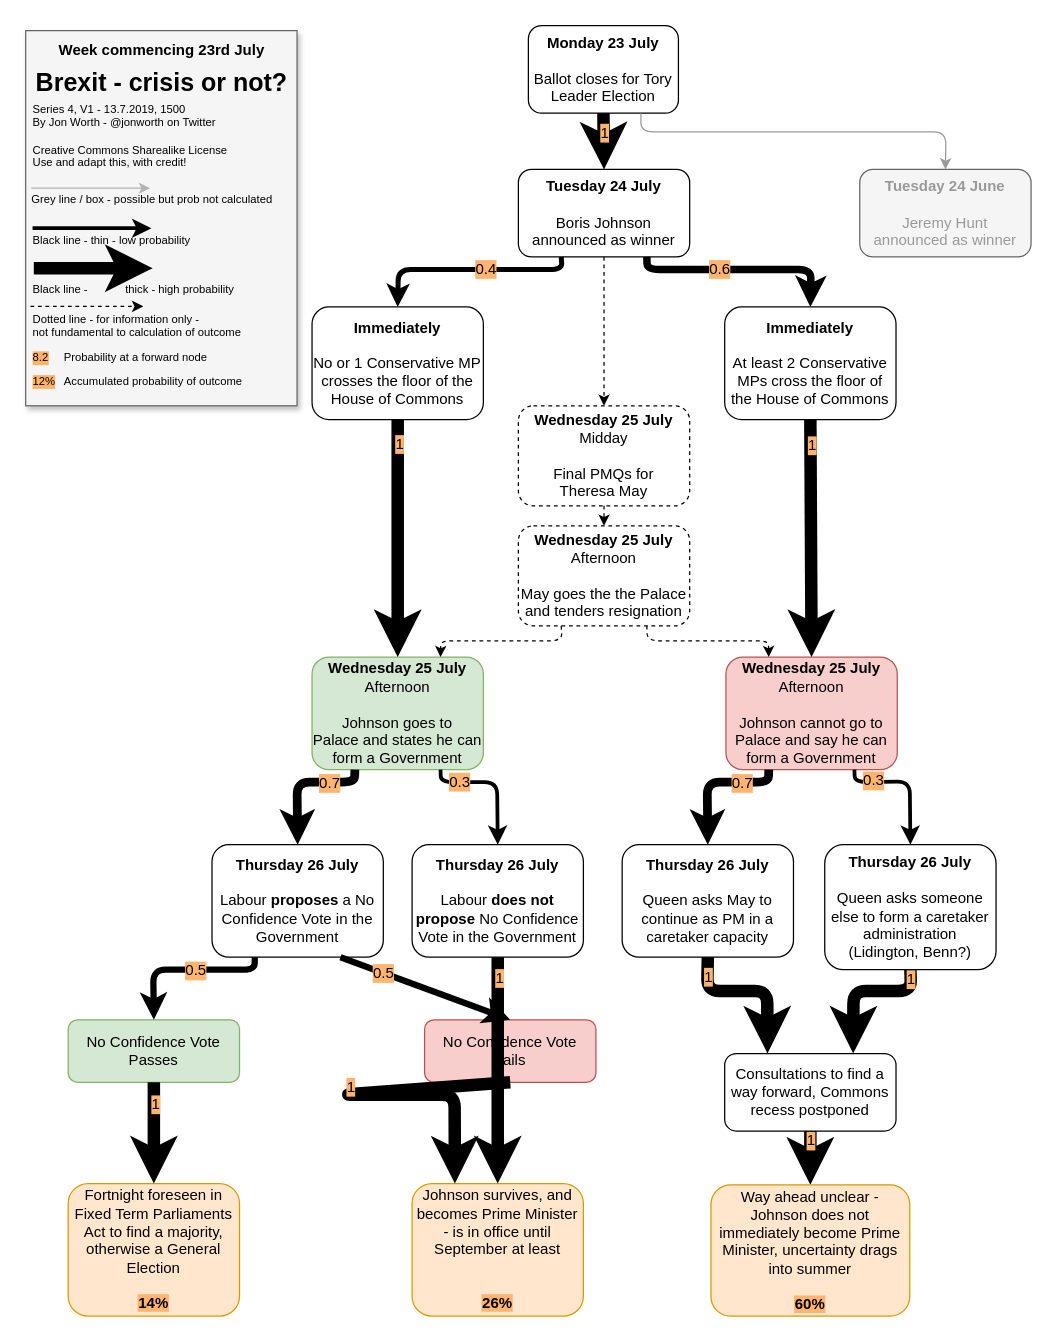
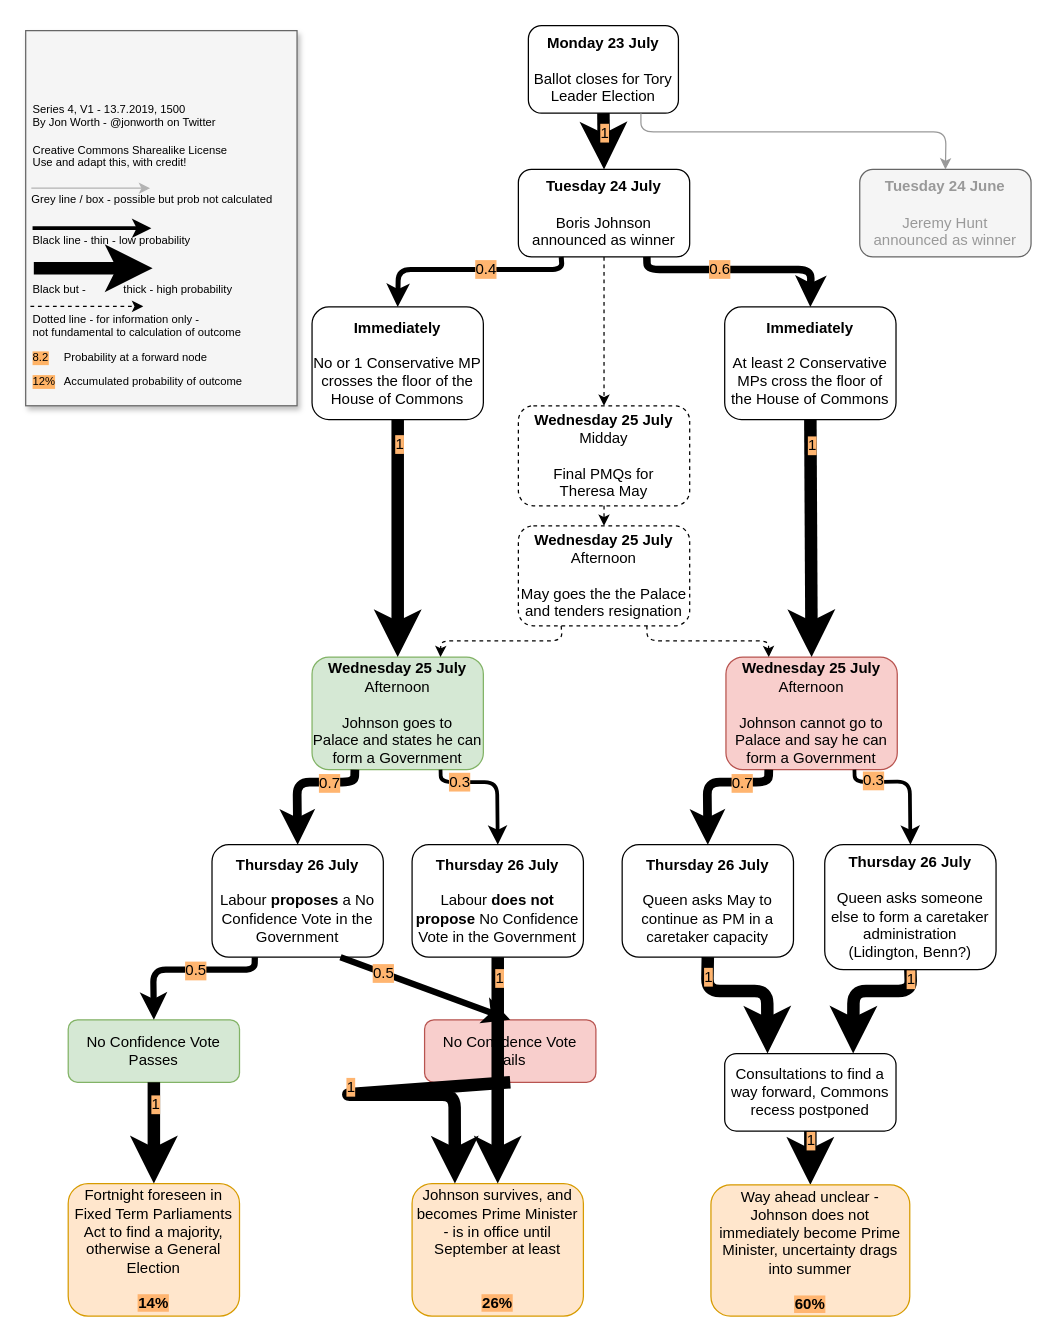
(161, 68) -> none
(157, 290) -> (156, 290)
